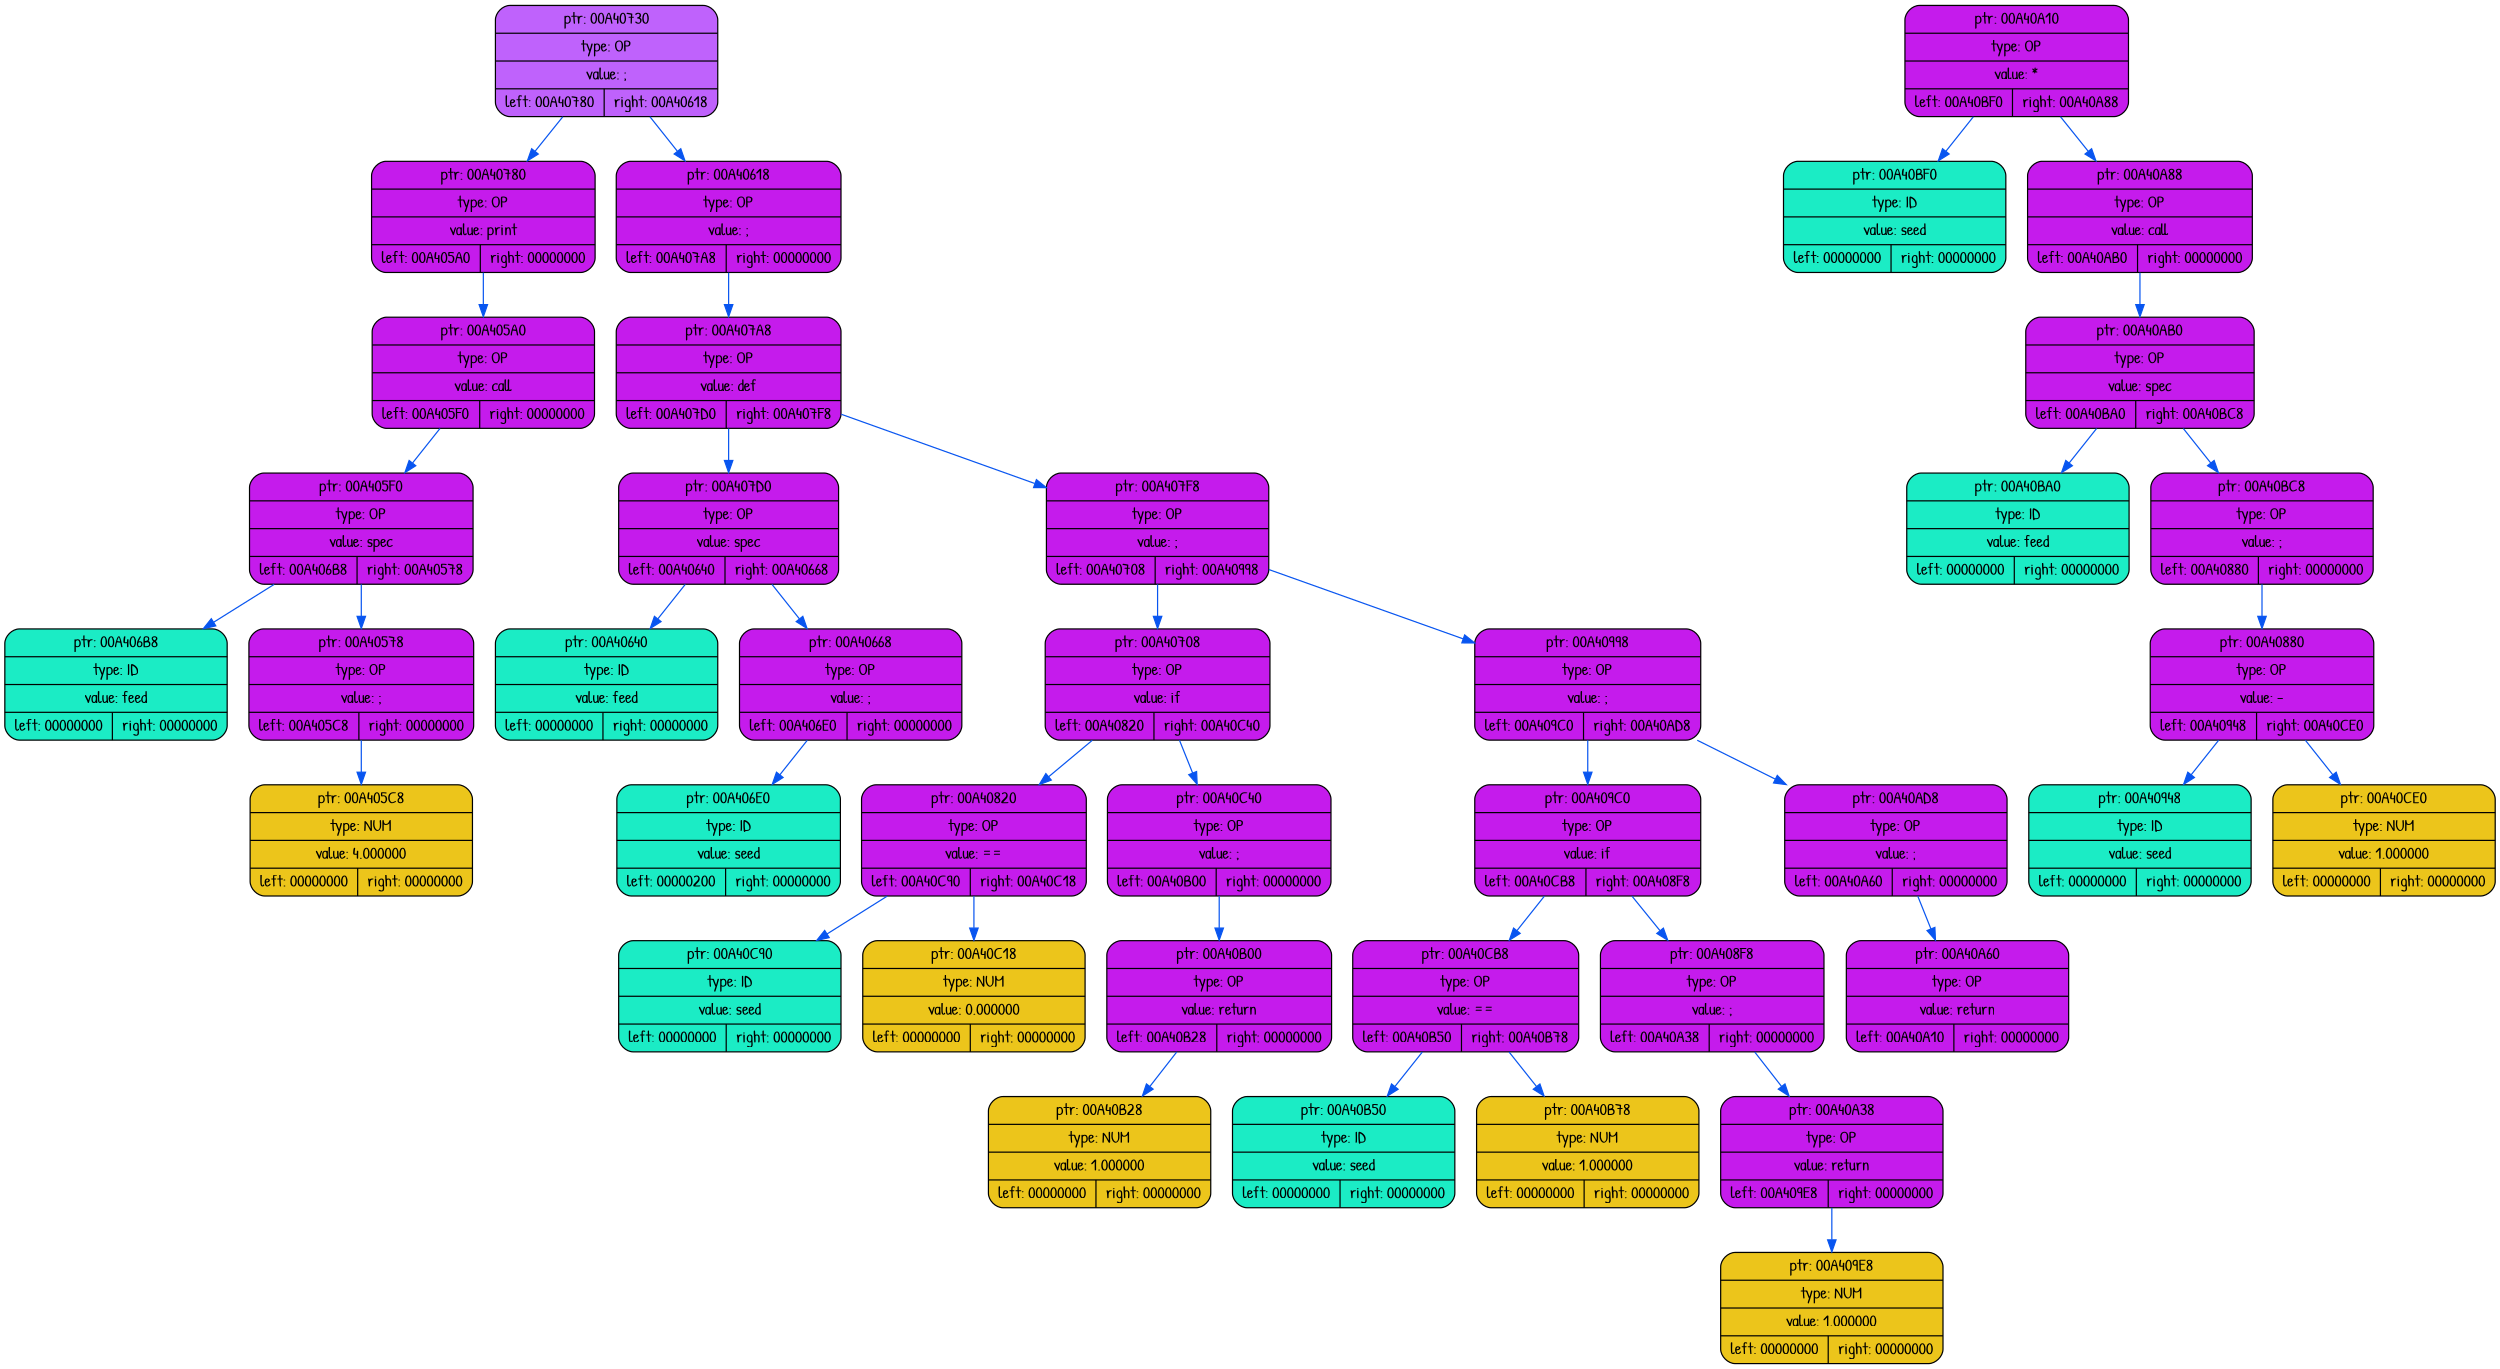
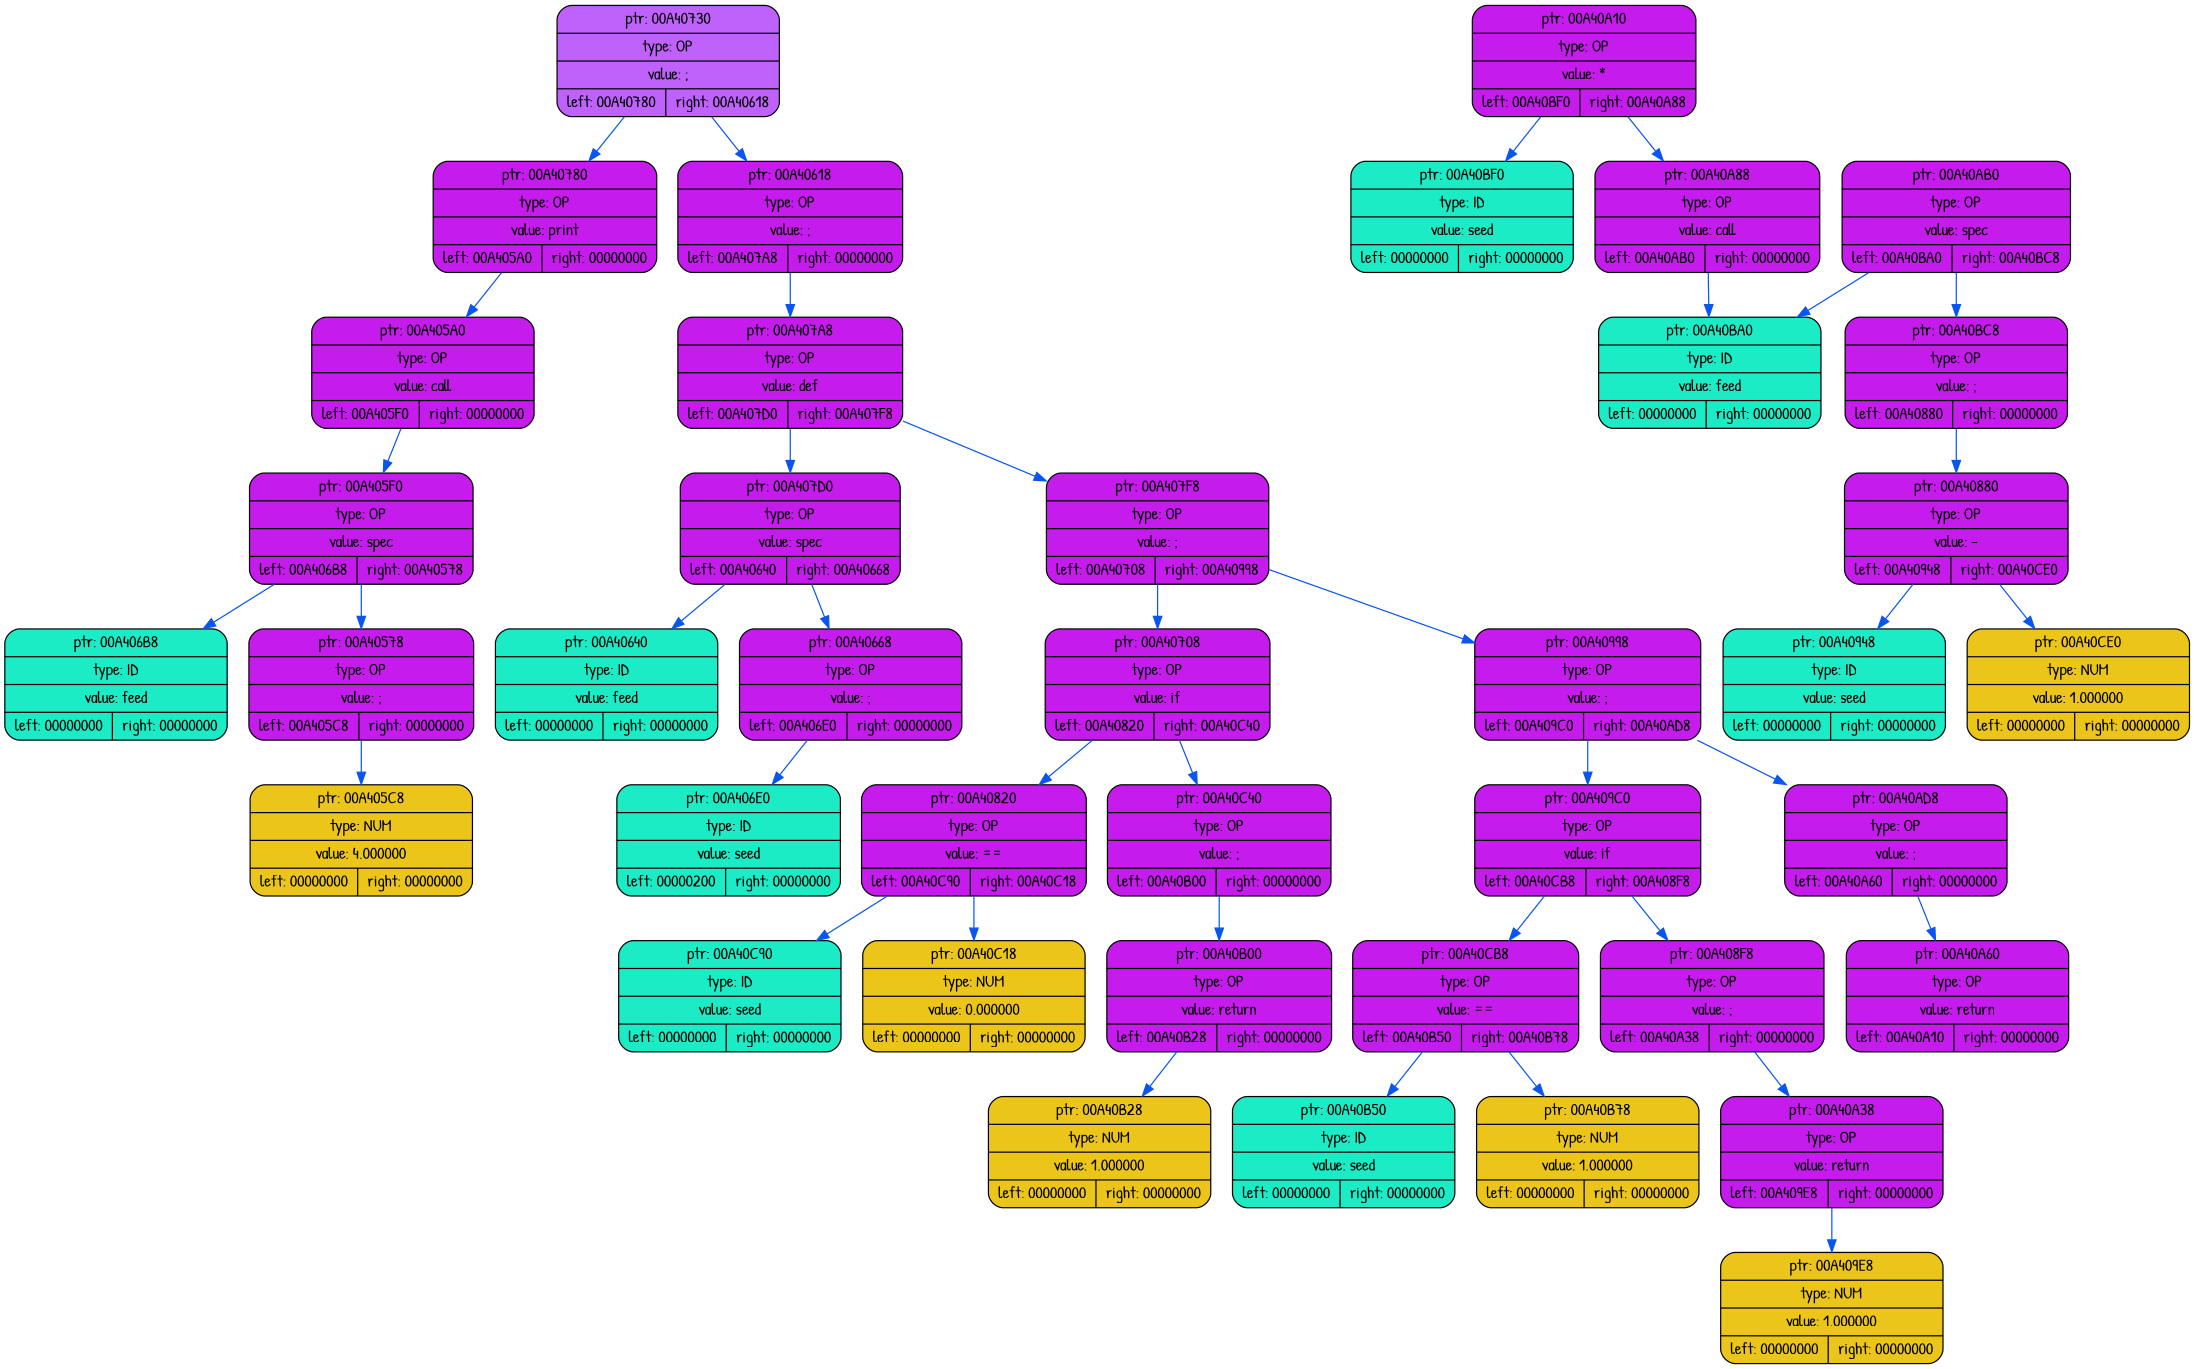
(2140, 289) -> (1708, 289)
